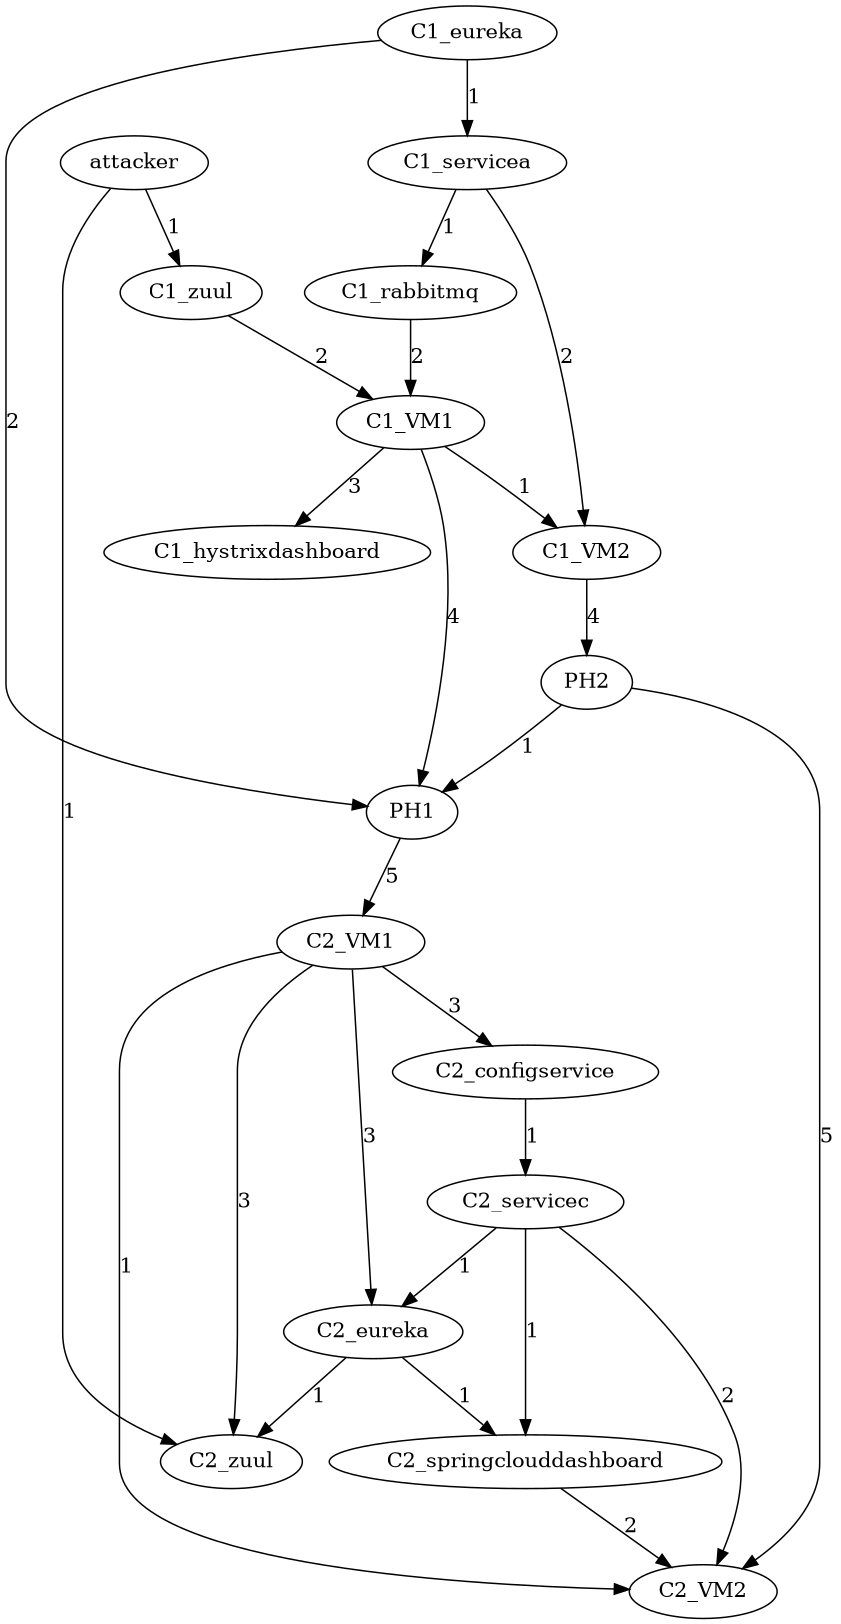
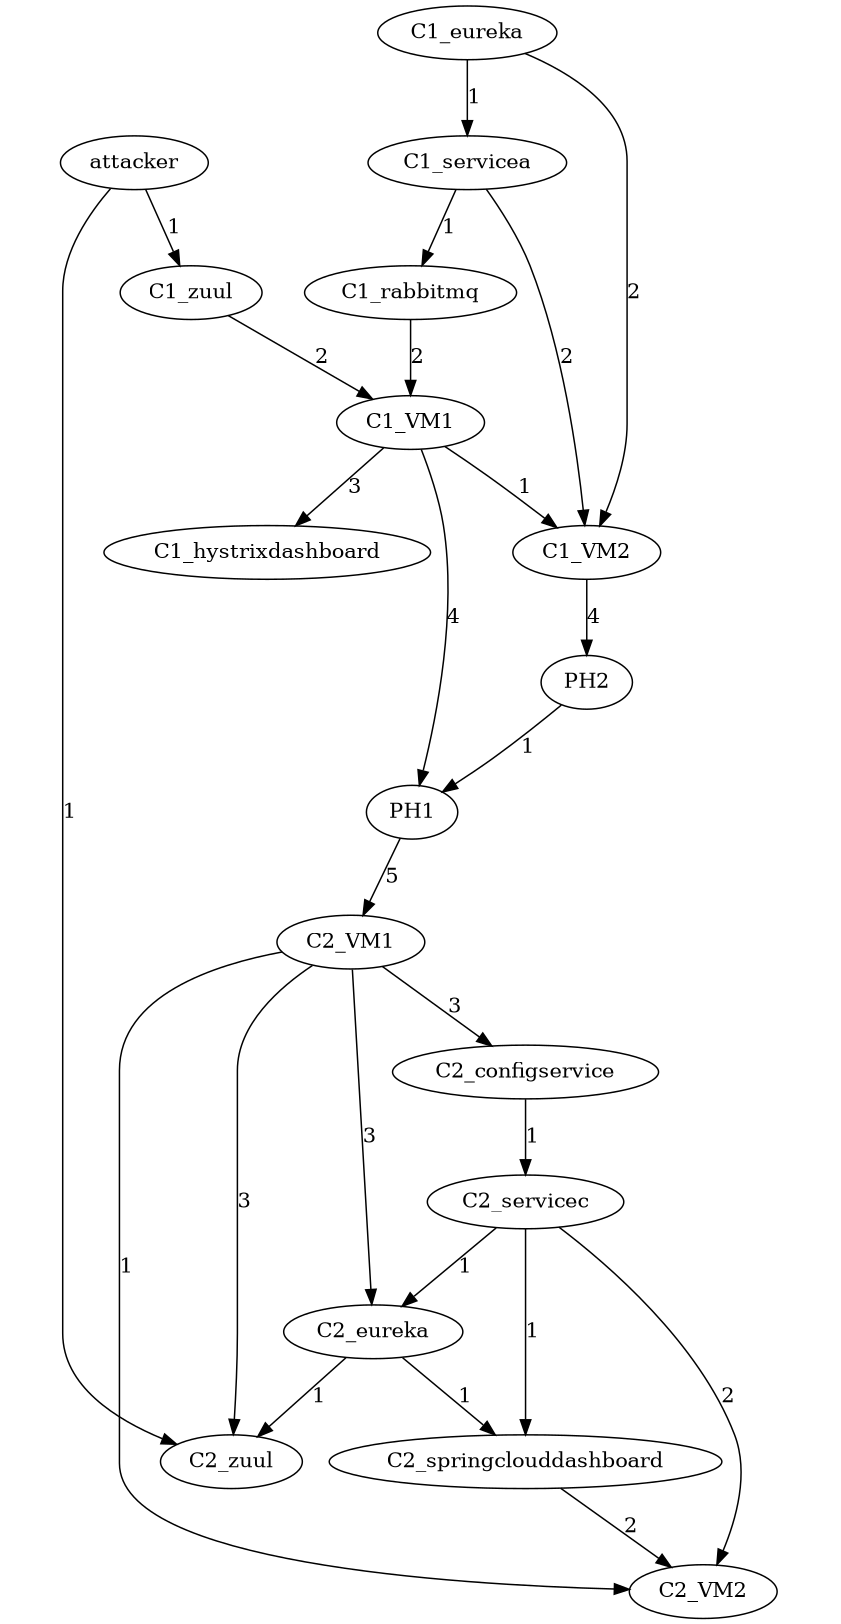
(6, 408) -> (627, 259)
(820, 1076) -> none
